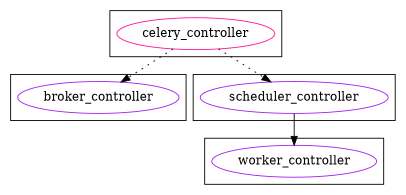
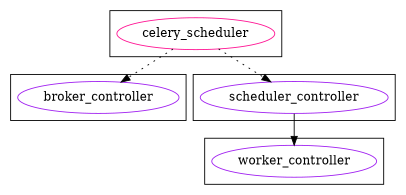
(196, 34) -> (196, 34)
